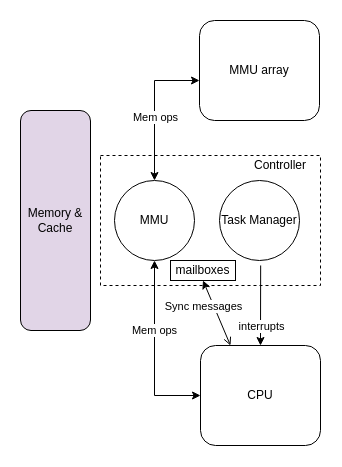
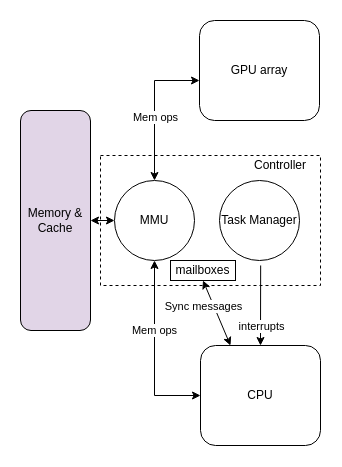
(260, 71) -> (260, 71)
none -> (103, 221)
(228, 340) -> (227, 338)
